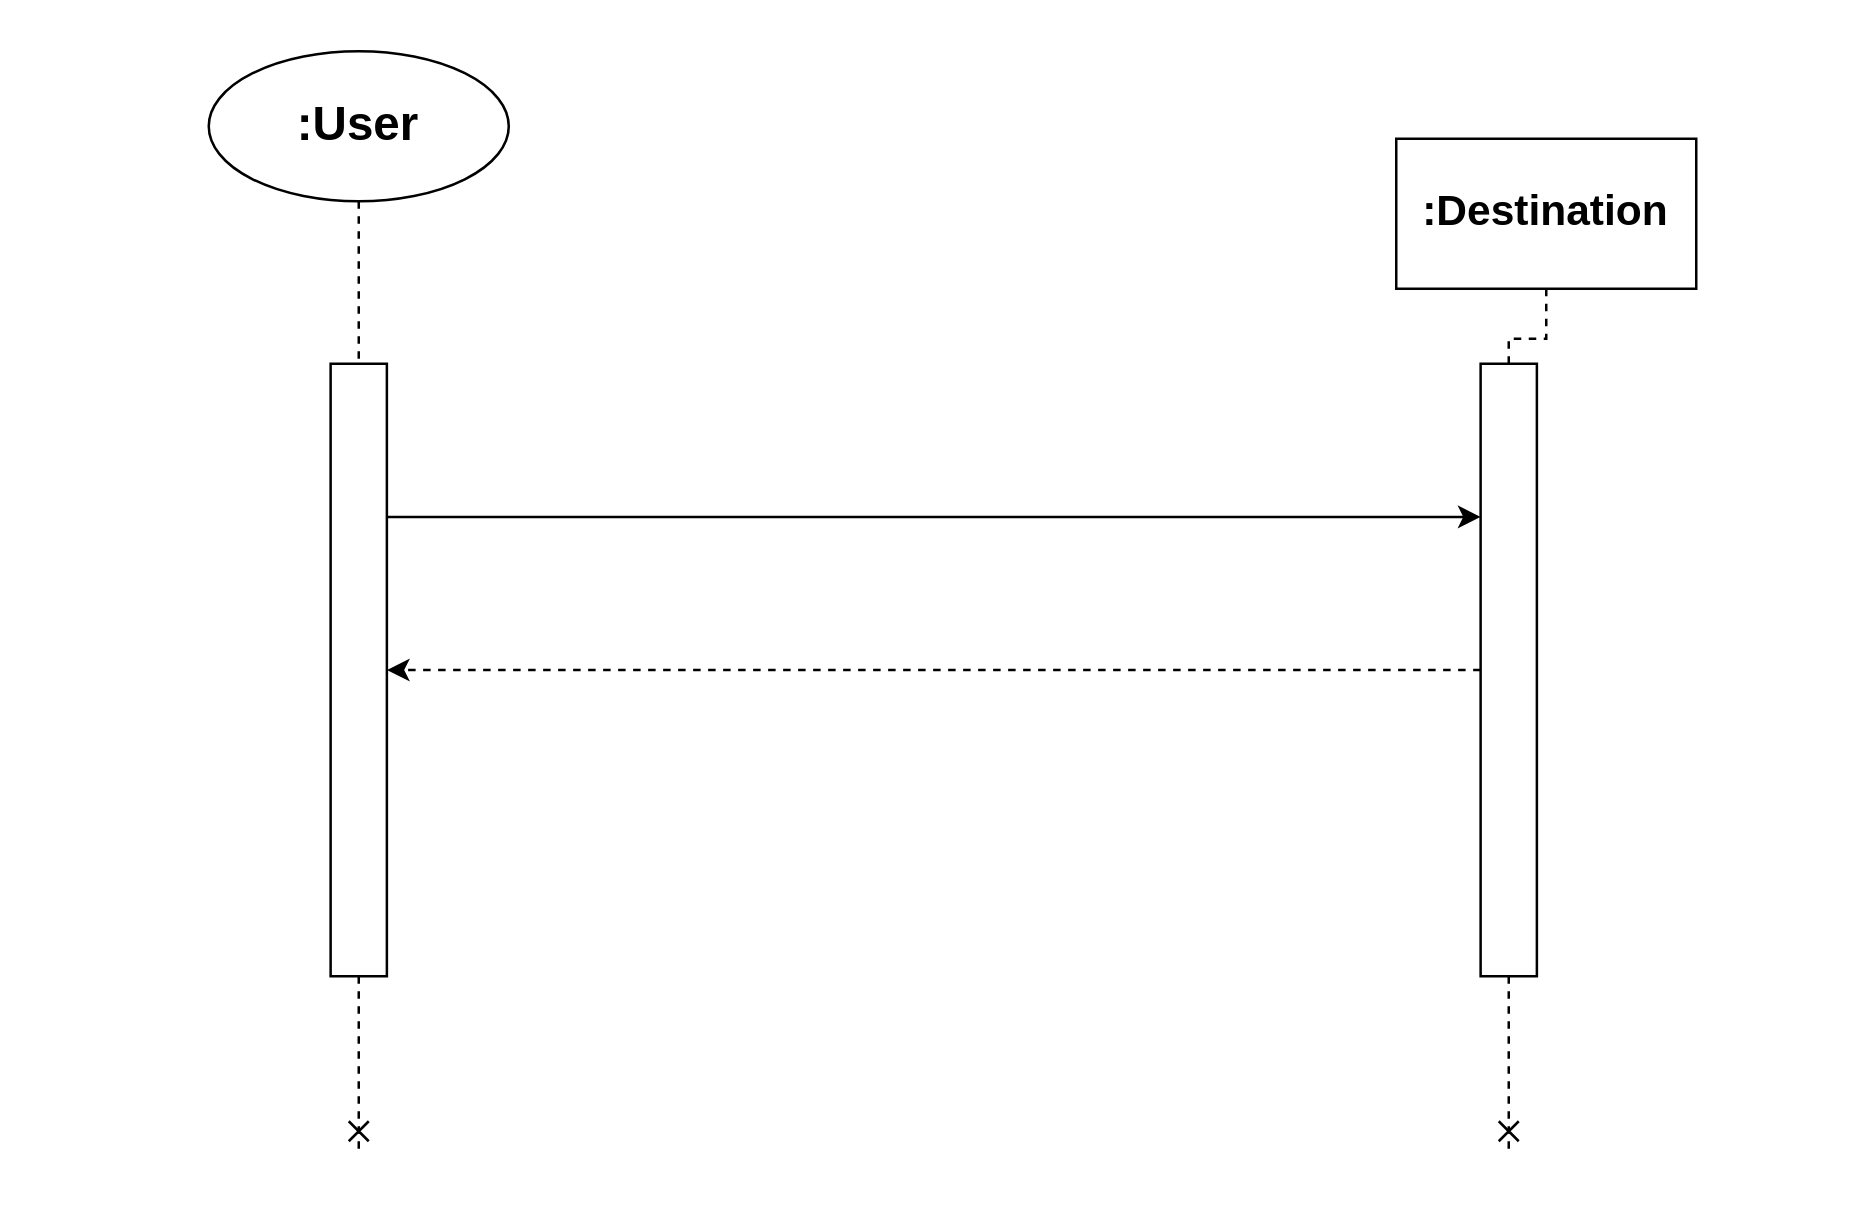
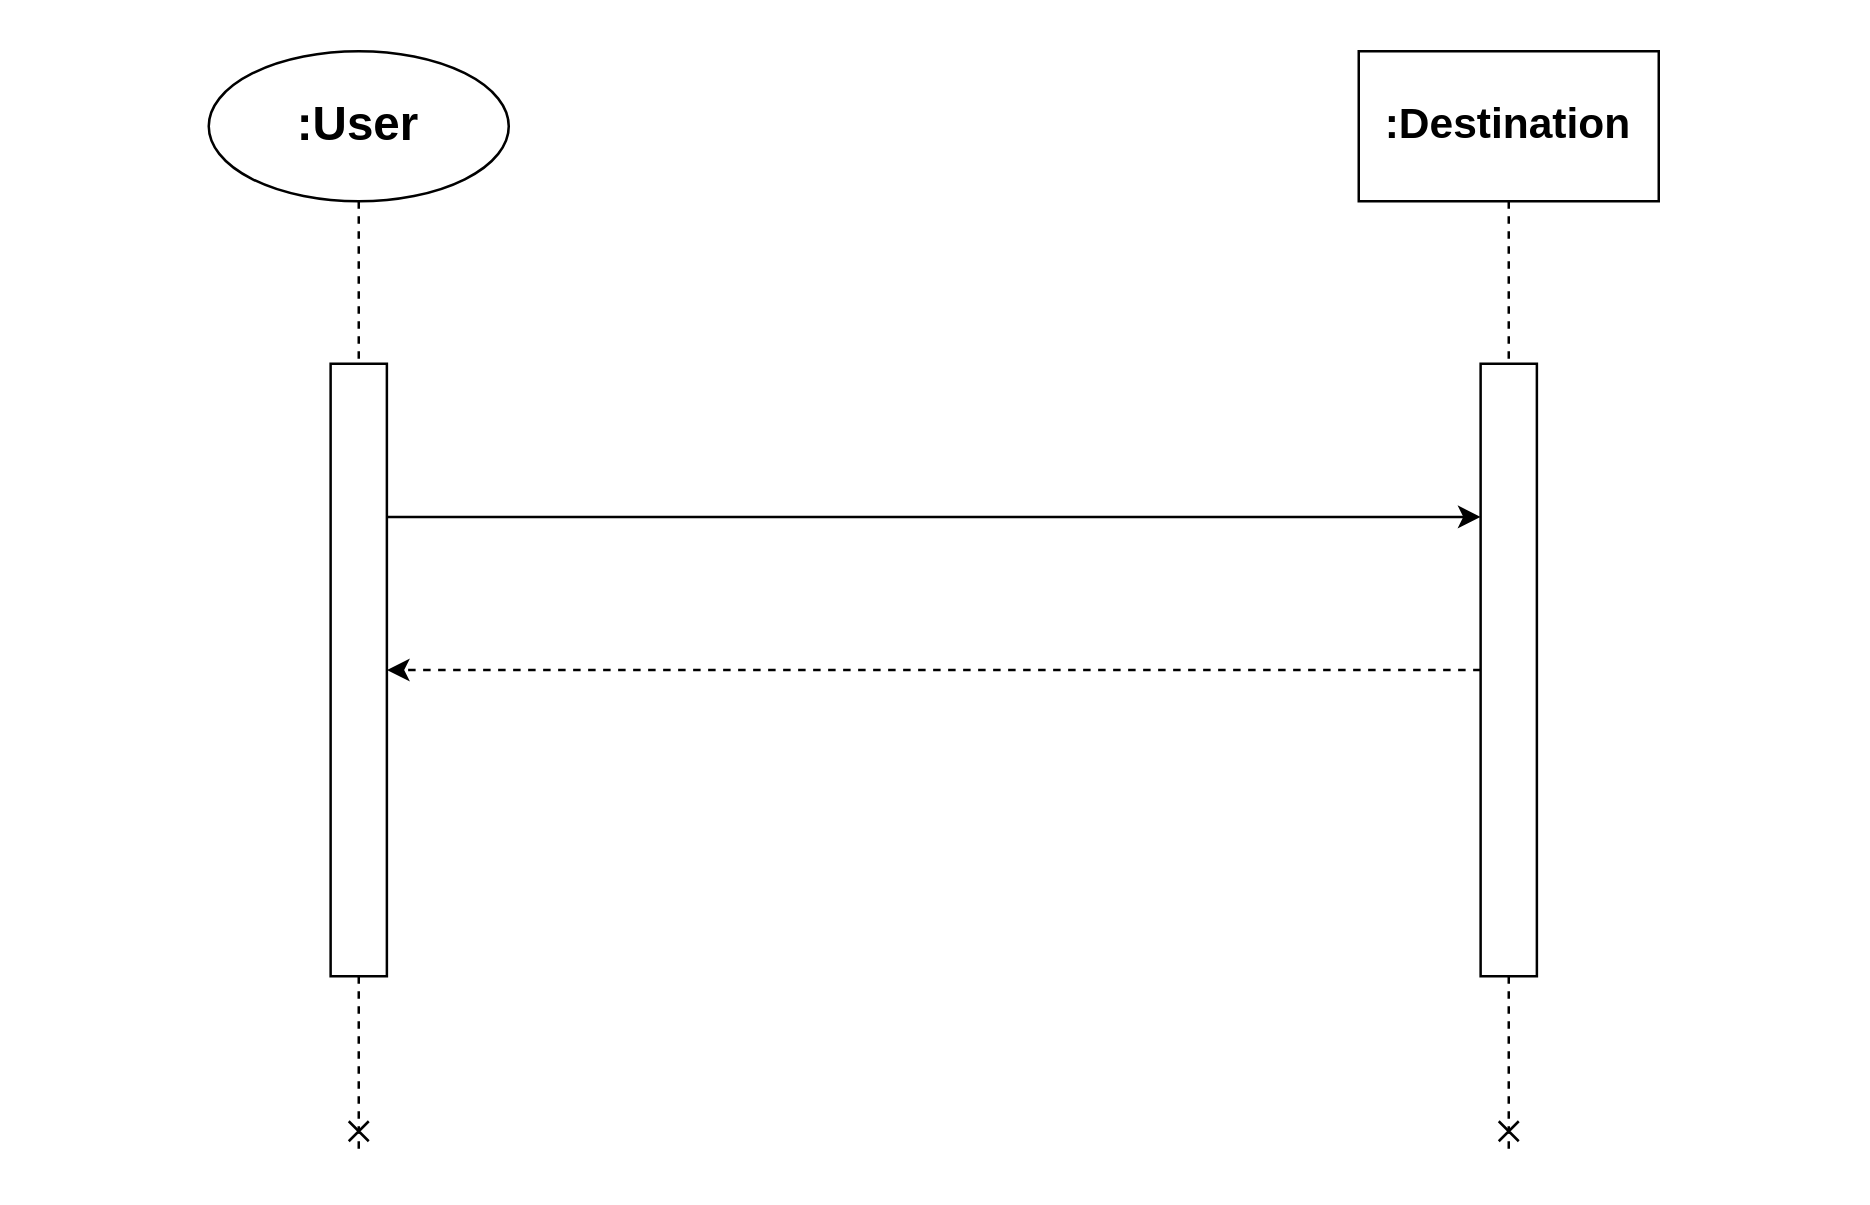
(1546, 214) -> (1509, 126)
